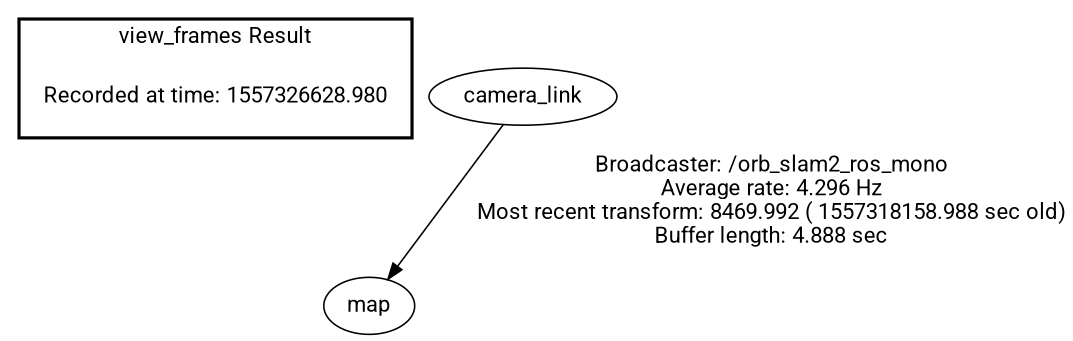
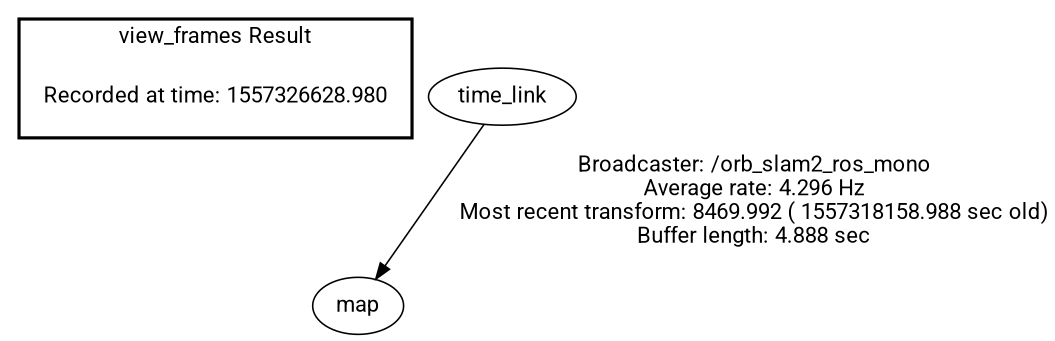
(523, 97) -> (502, 97)
